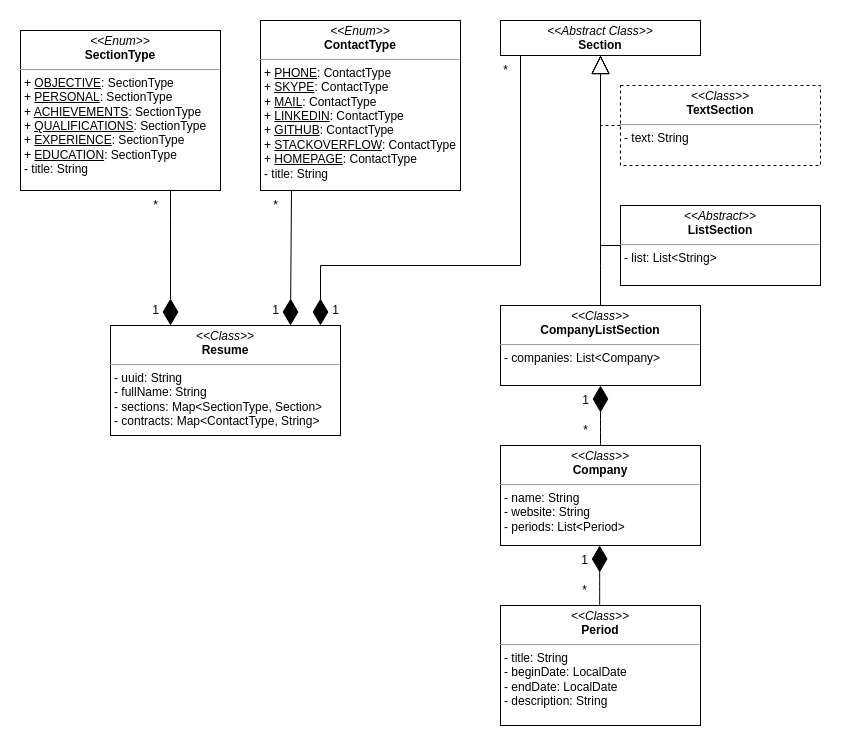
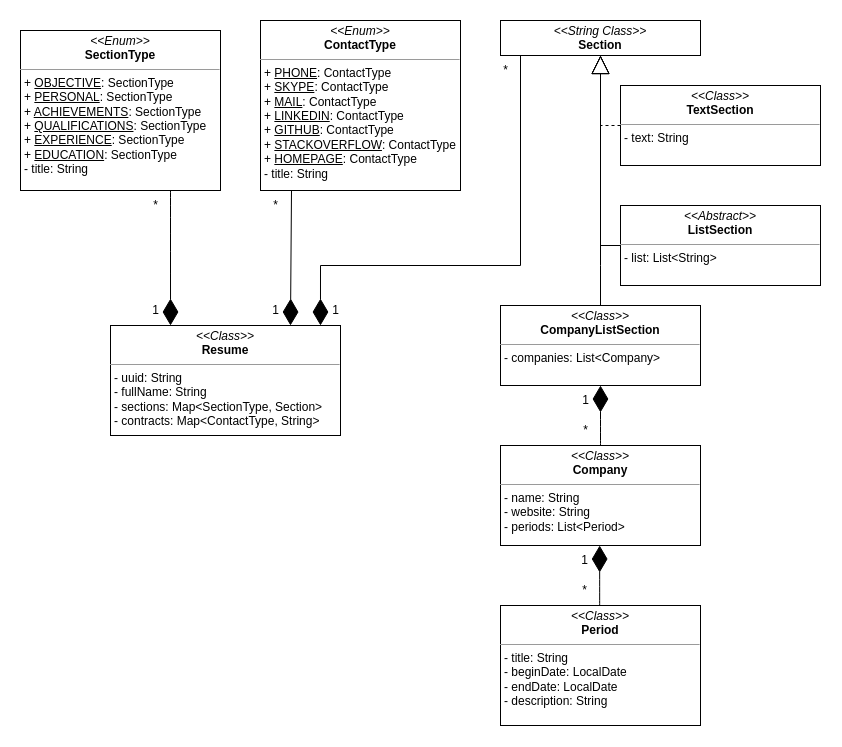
(558, 35) -> (550, 35)
(721, 126) -> (721, 126)
